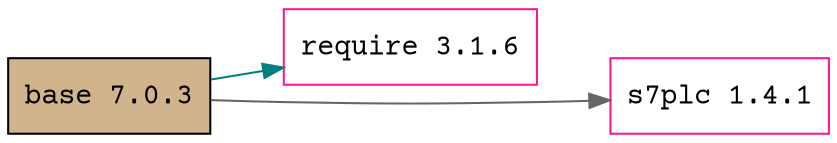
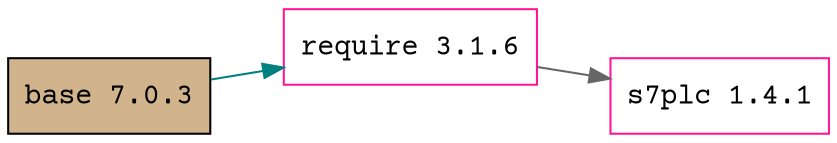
(400, 104) -> (563, 71)
